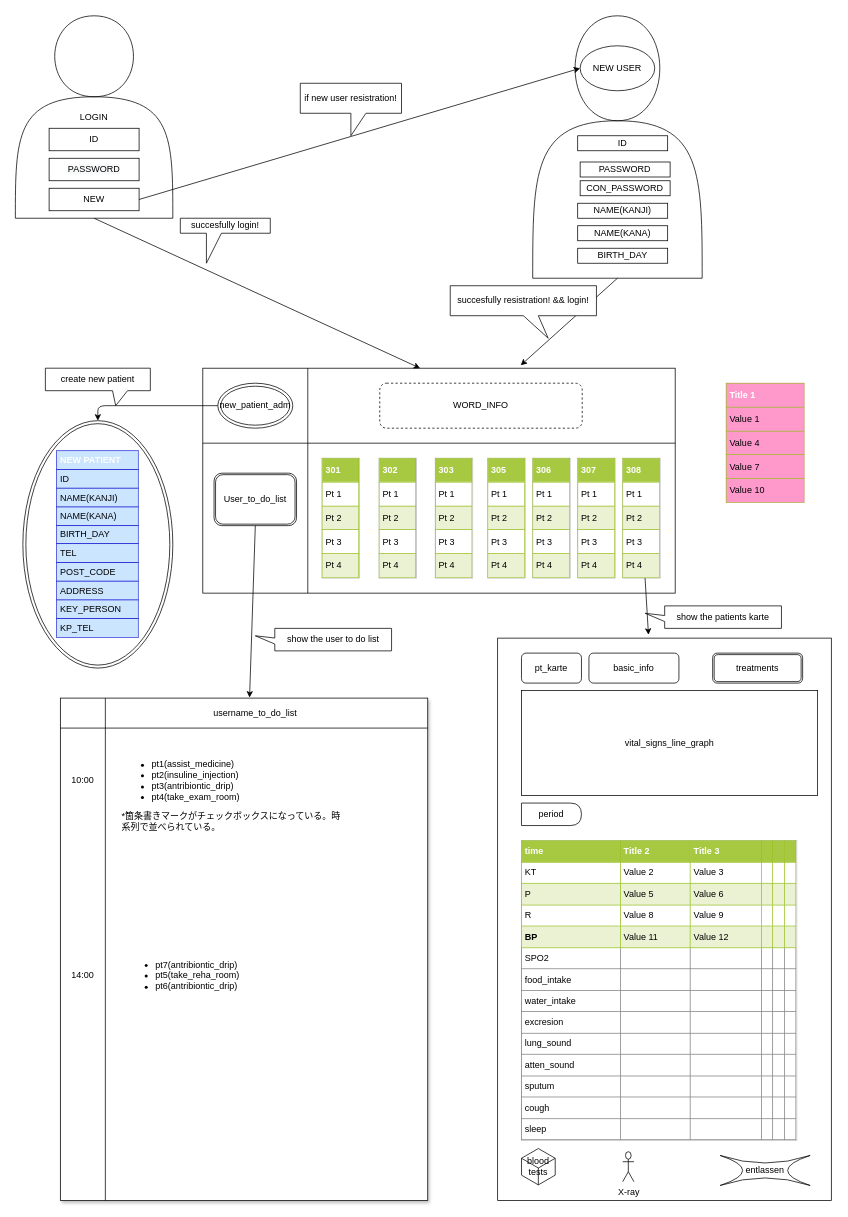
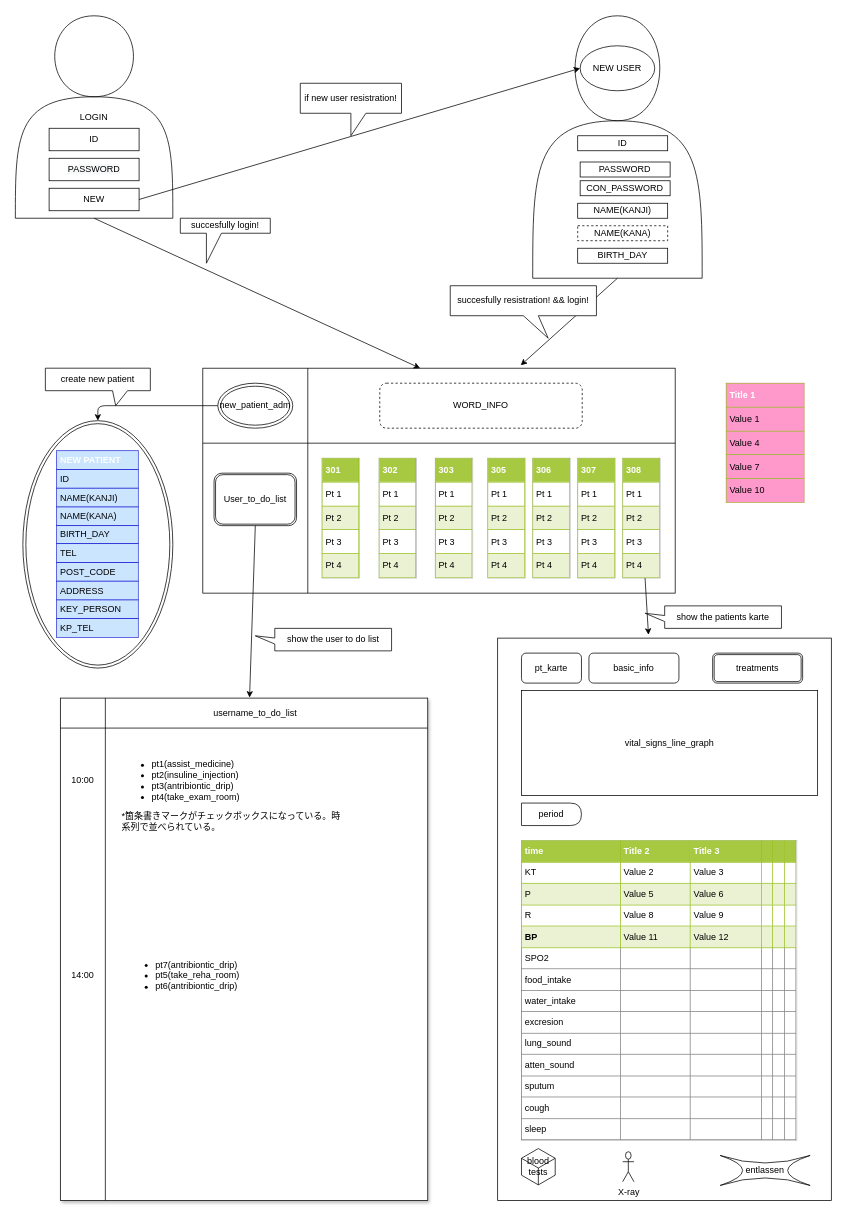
(623, 233) -> (623, 233)
